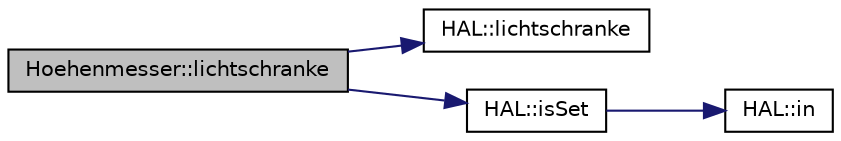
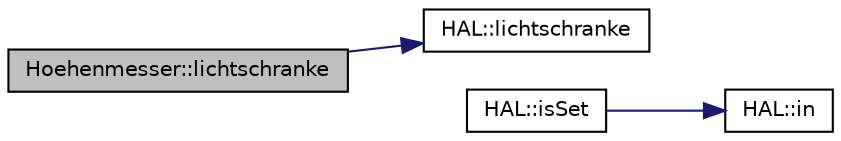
(396, 95) -> none
